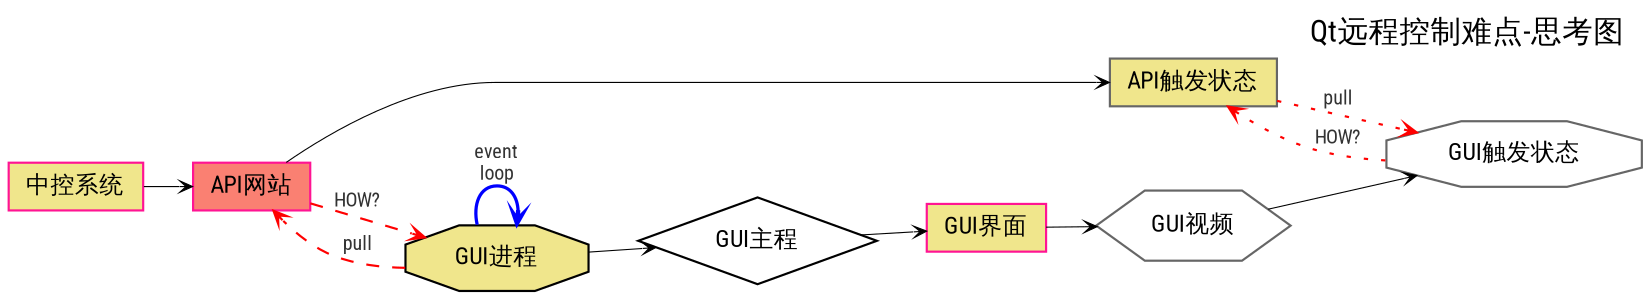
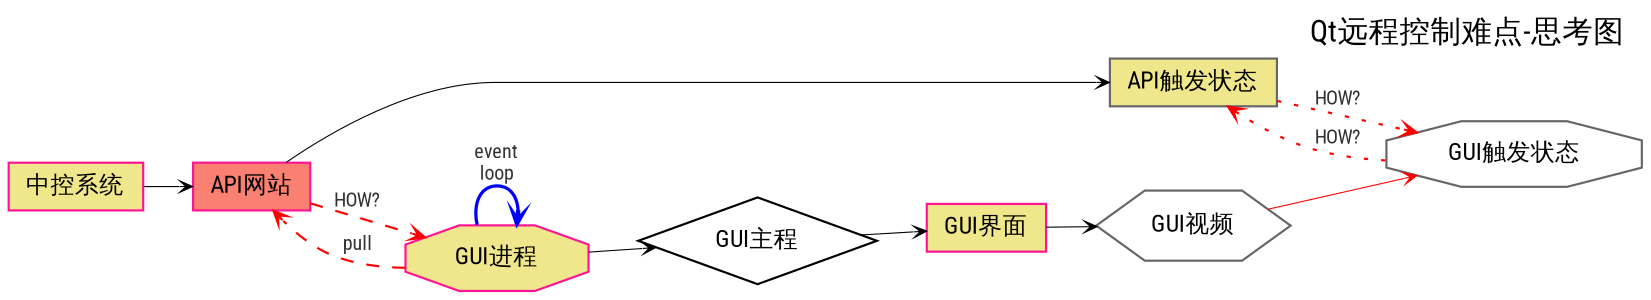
(1339, 100) -> (1339, 100)
(1336, 194) -> (1336, 194)
(497, 258) -> (497, 258)
